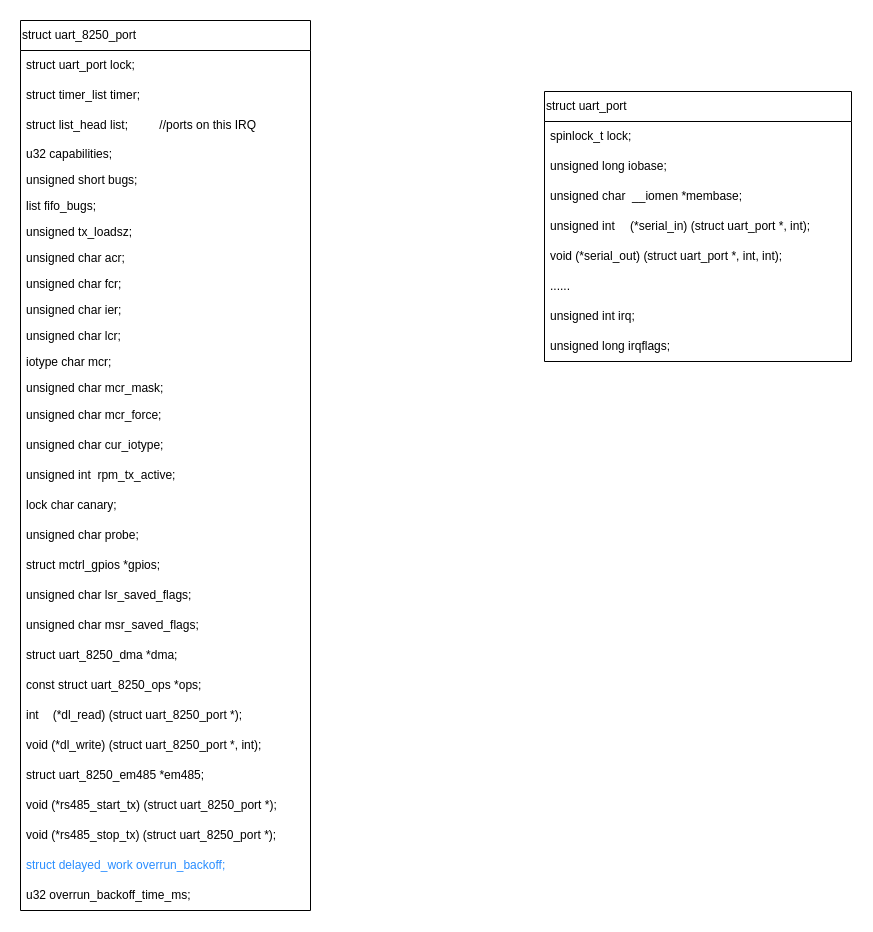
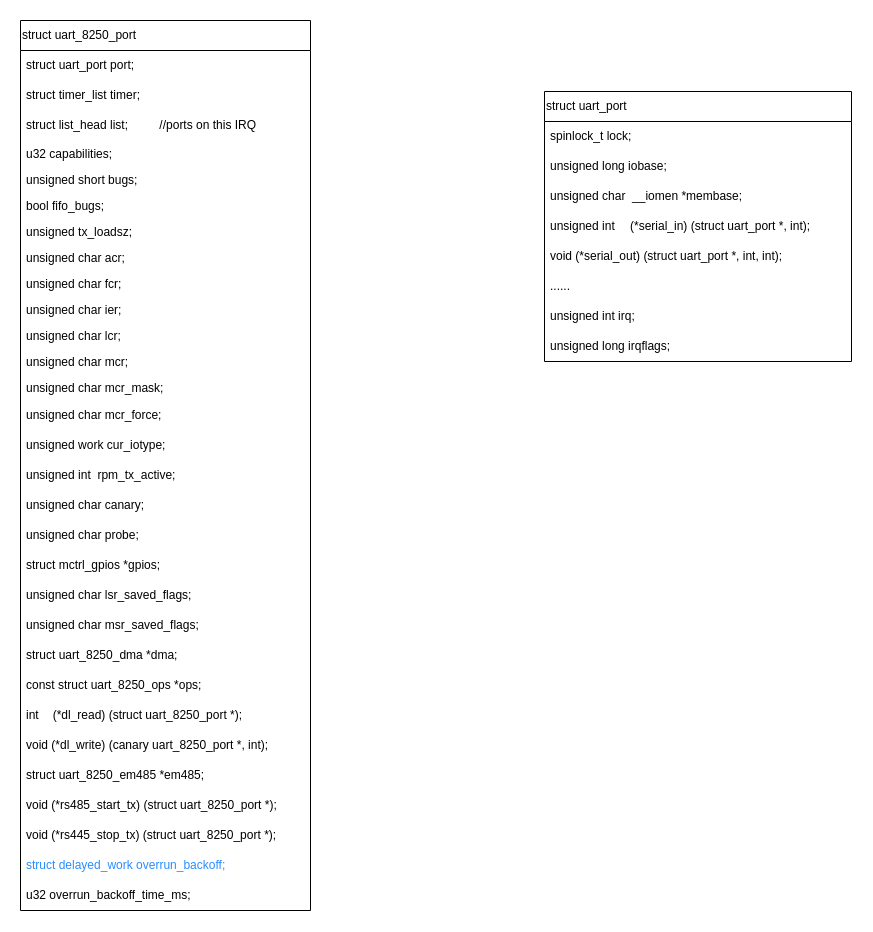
(94, 66) -> (96, 66)
(69, 207) -> (71, 207)
(74, 363) -> (81, 363)
(103, 446) -> (103, 446)
(77, 506) -> (91, 506)
(167, 746) -> (167, 746)
(167, 836) -> (167, 836)
